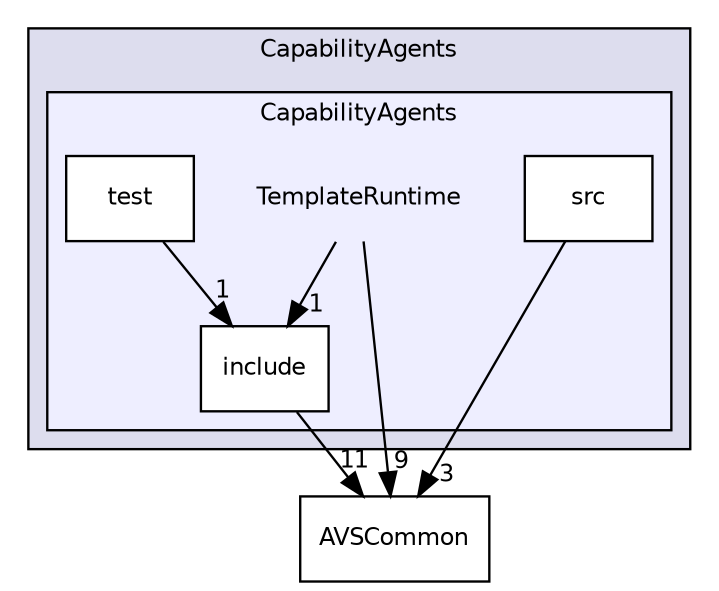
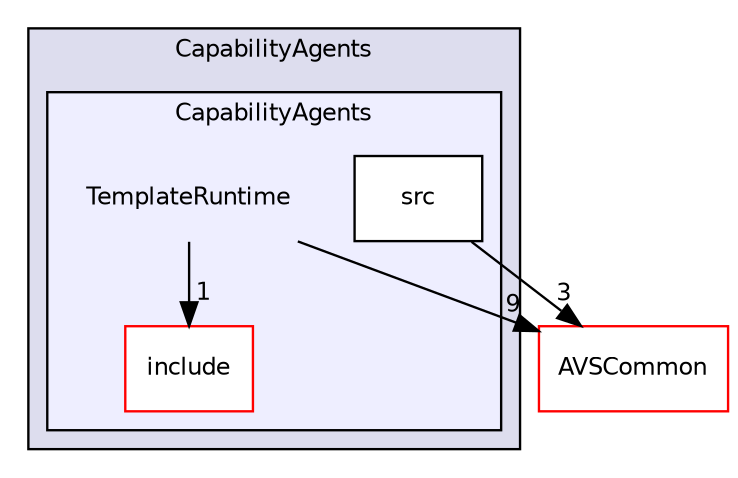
(130, 199) -> none
(265, 369) -> (189, 369)
(322, 445) -> none
(395, 539) -> (634, 369)
